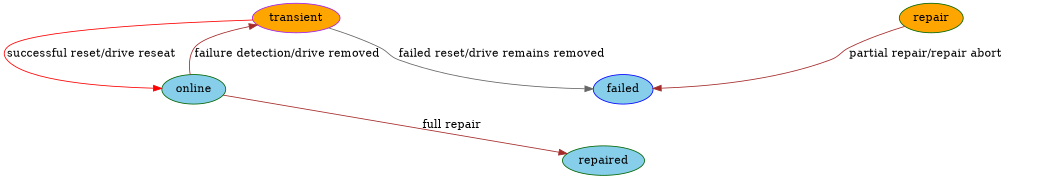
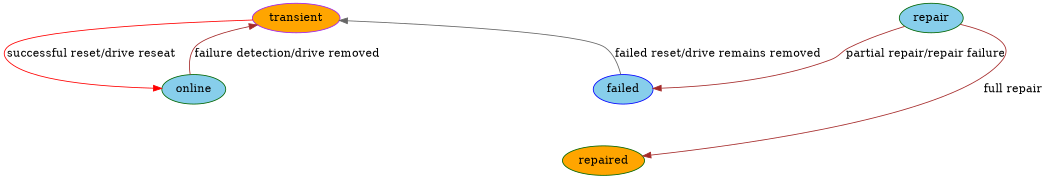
(931, 18) -> (931, 18)
(926, 54) -> (926, 54)
(452, 75) -> (493, 29)
(391, 124) -> (865, 120)
(603, 161) -> (603, 161)
